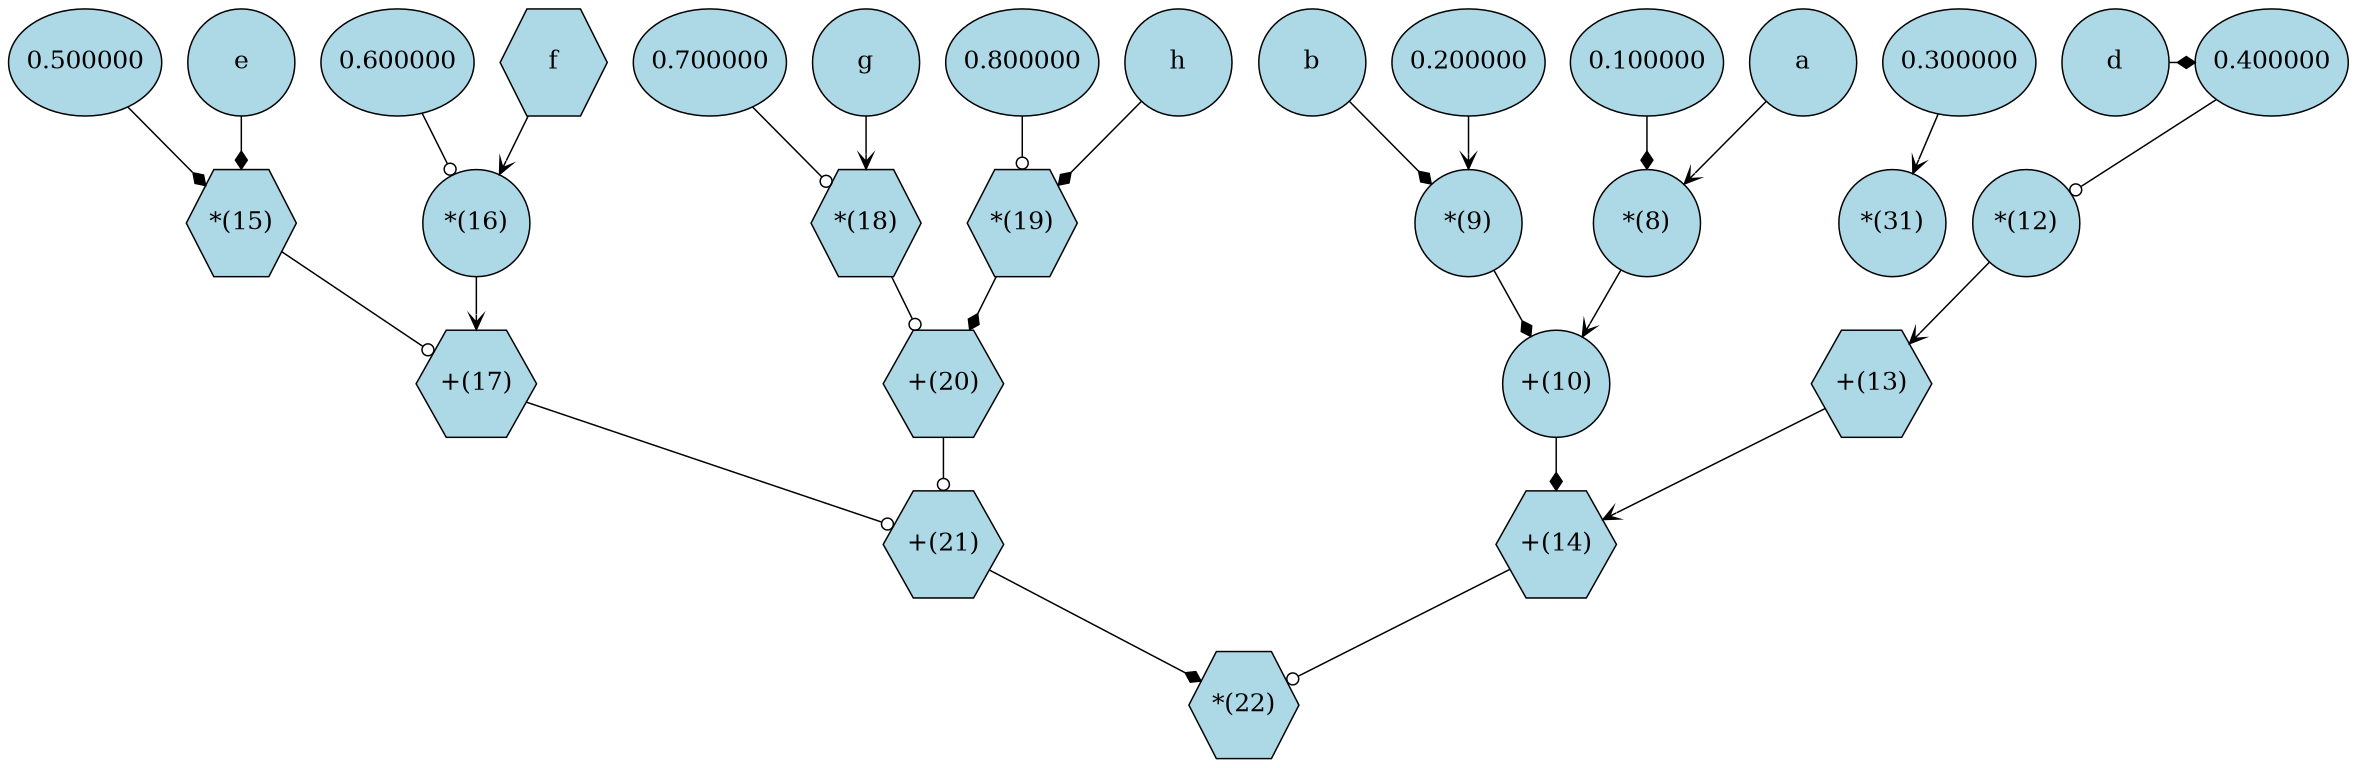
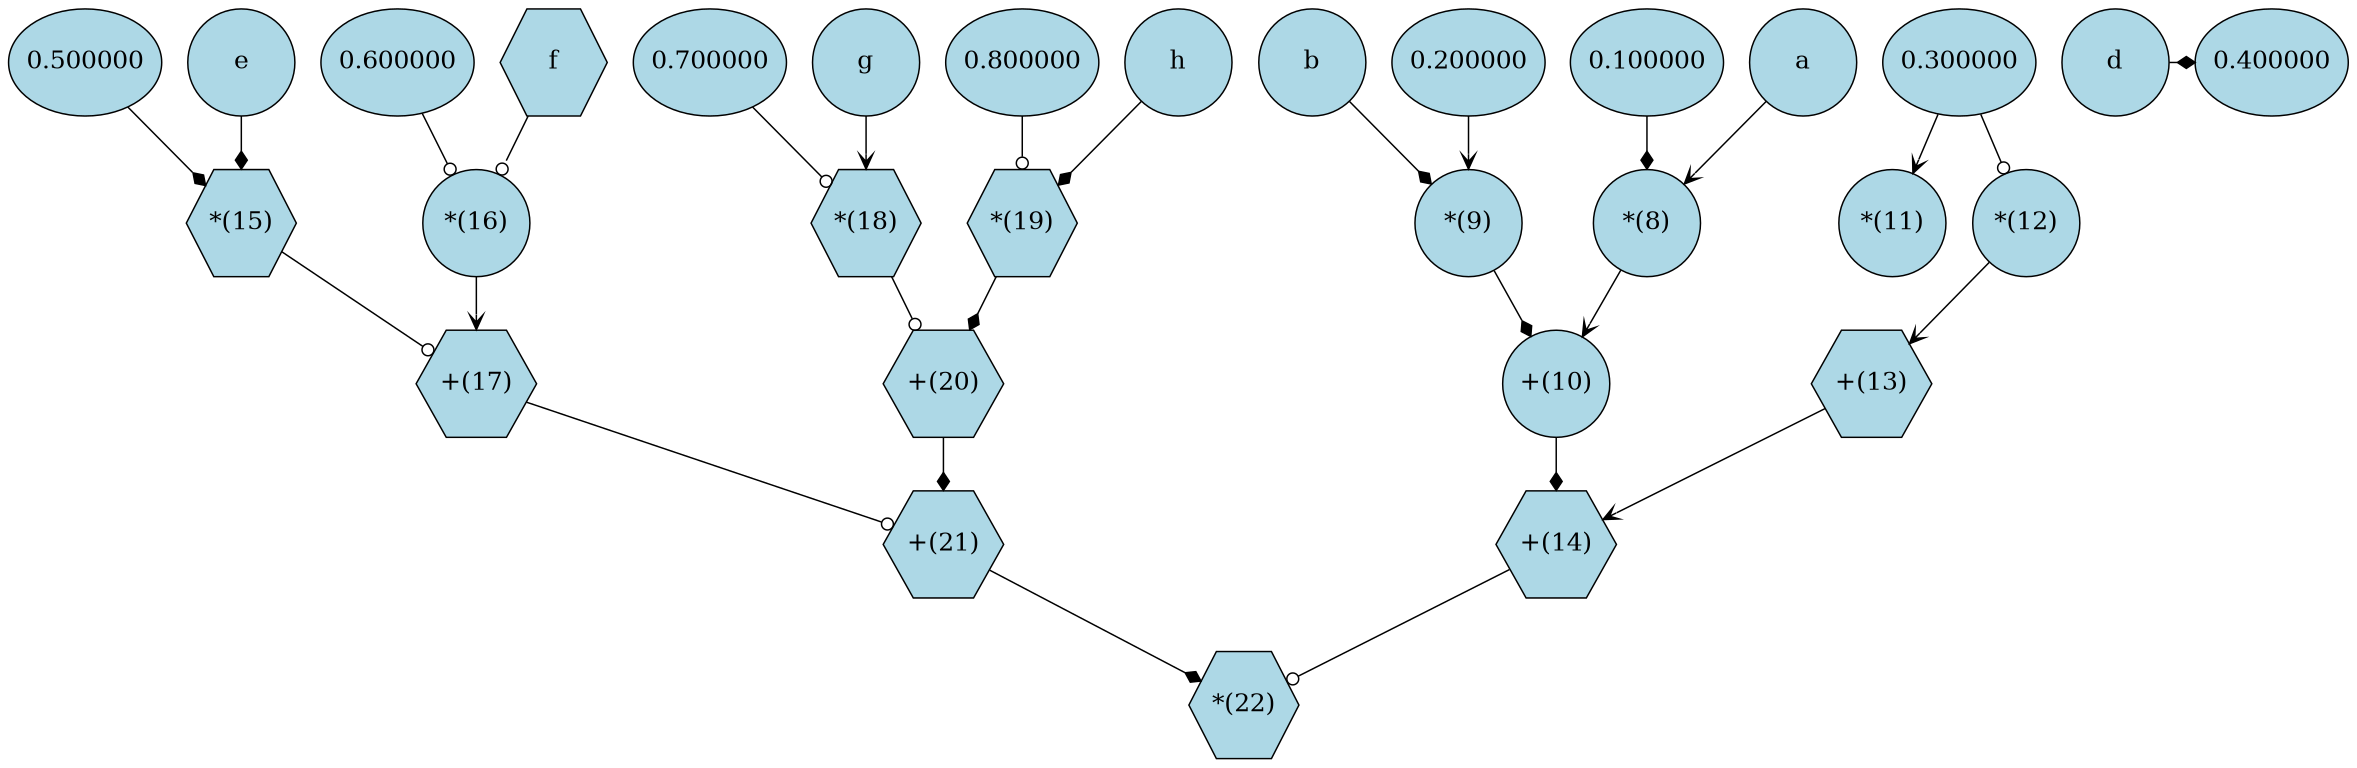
(517, 138) -> (517, 138)
(2149, 143) -> (1991, 138)
(1892, 223) -> (1892, 223)
(943, 458) -> (943, 458)
